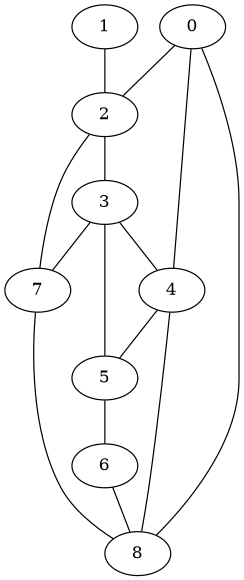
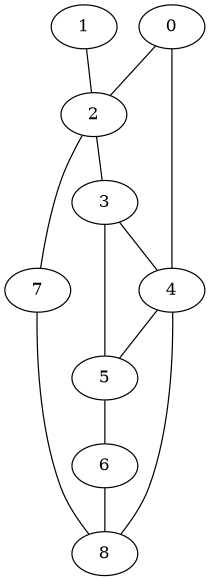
(71, 246) -> none
(239, 301) -> none
